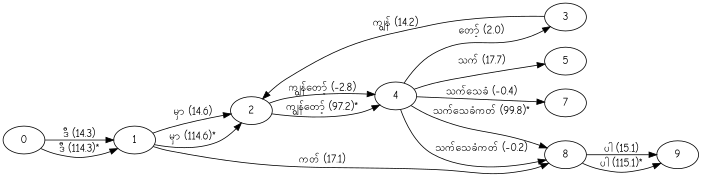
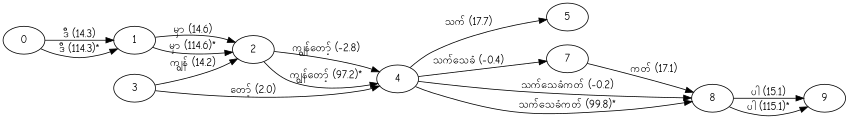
(467, 43) -> (264, 97)
(347, 168) -> (637, 76)
